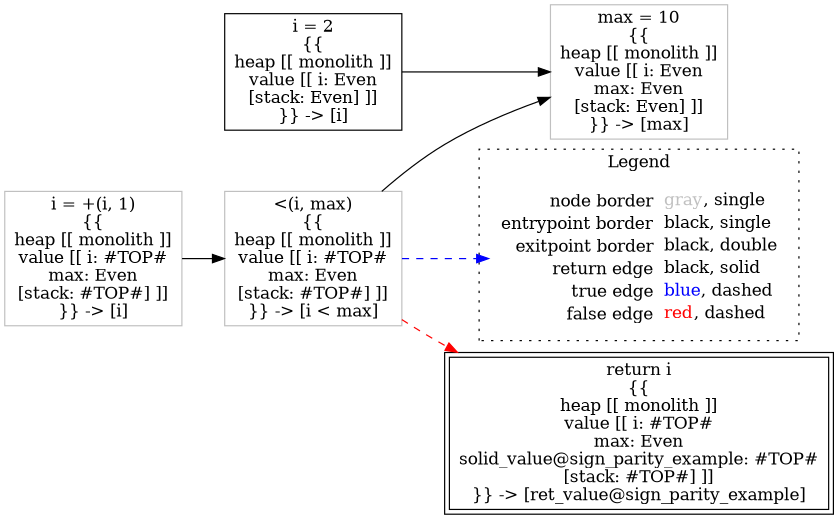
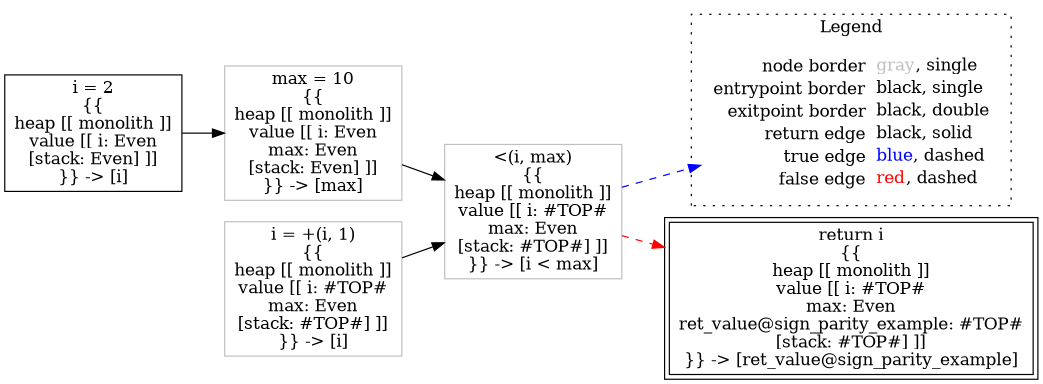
(456, 138) -> (418, 170)
(639, 460) -> (851, 325)
